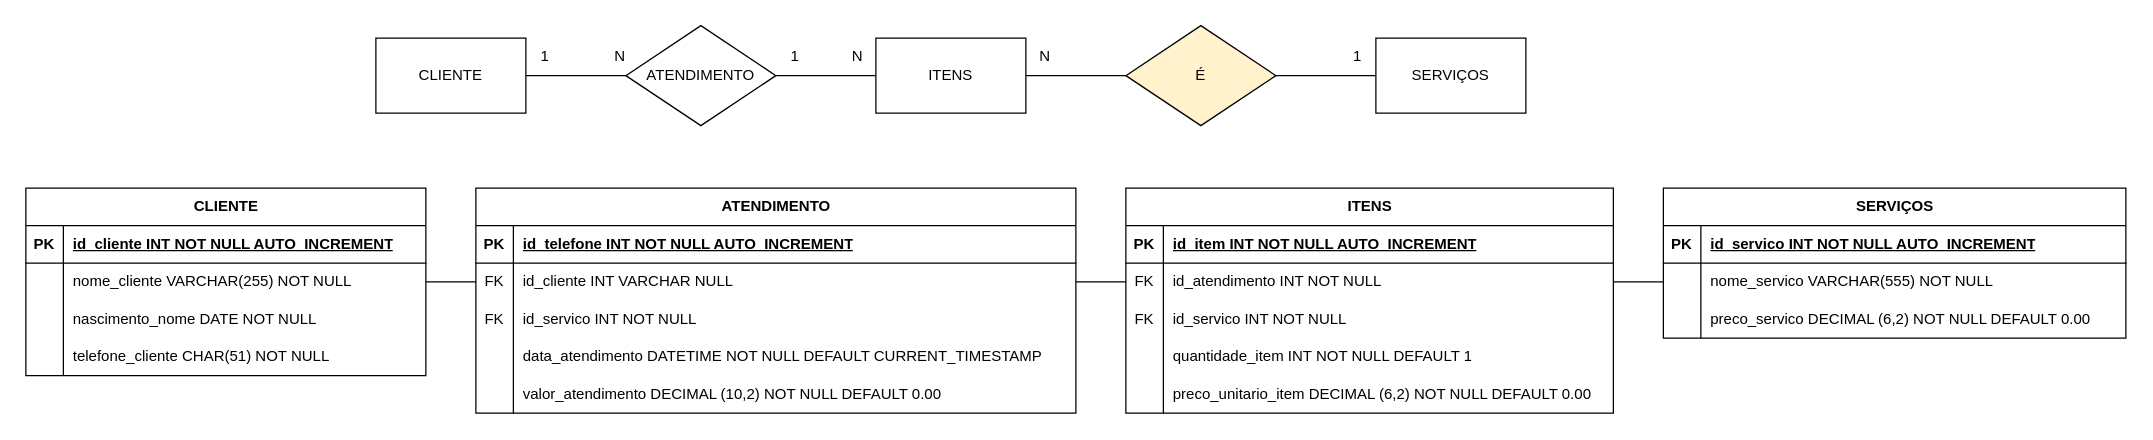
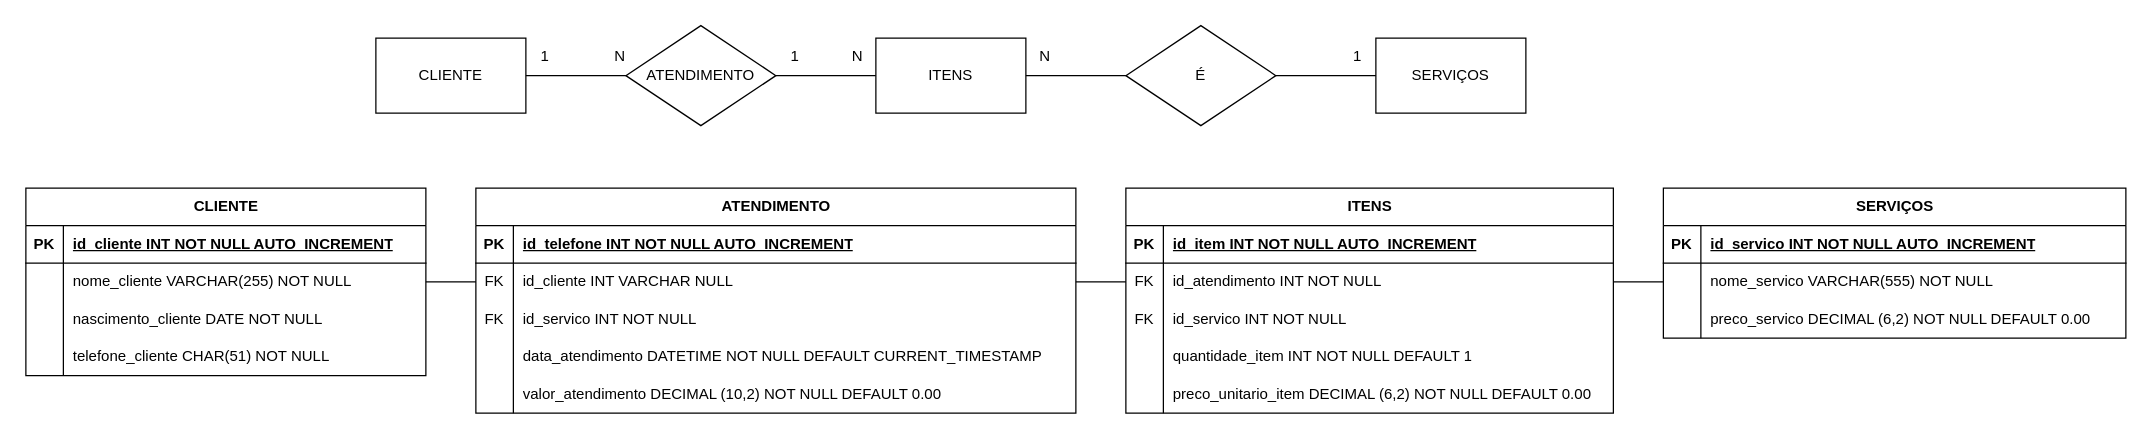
(1201, 76) -> (1201, 76)
(187, 319) -> (196, 319)
